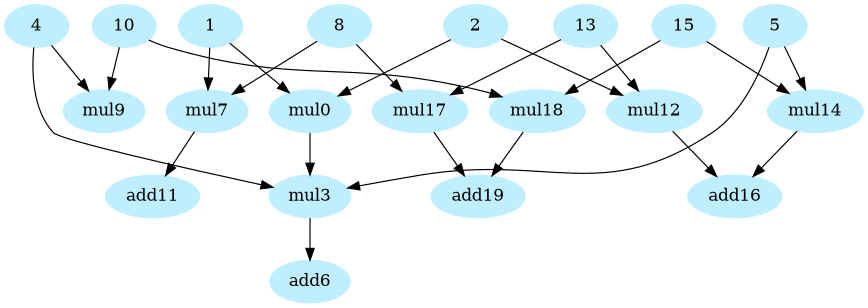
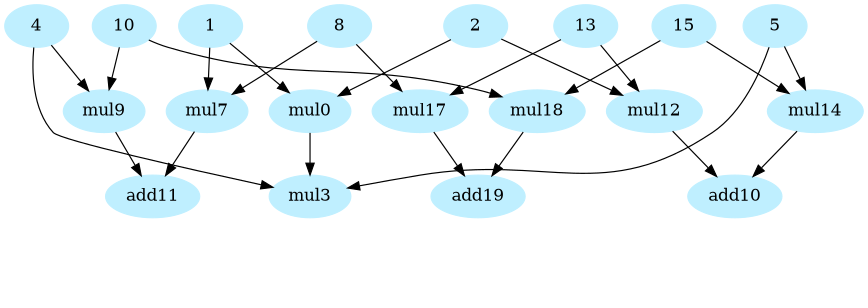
none -> (124, 146)
(735, 196) -> (735, 196)
(310, 282) -> none
